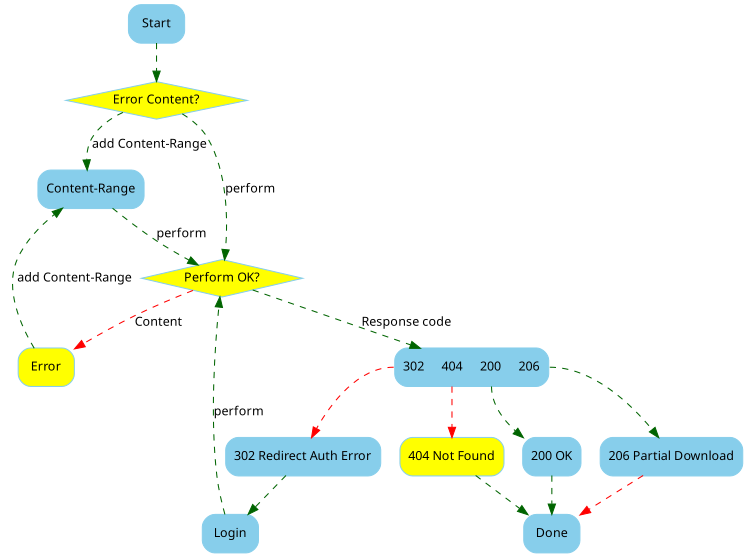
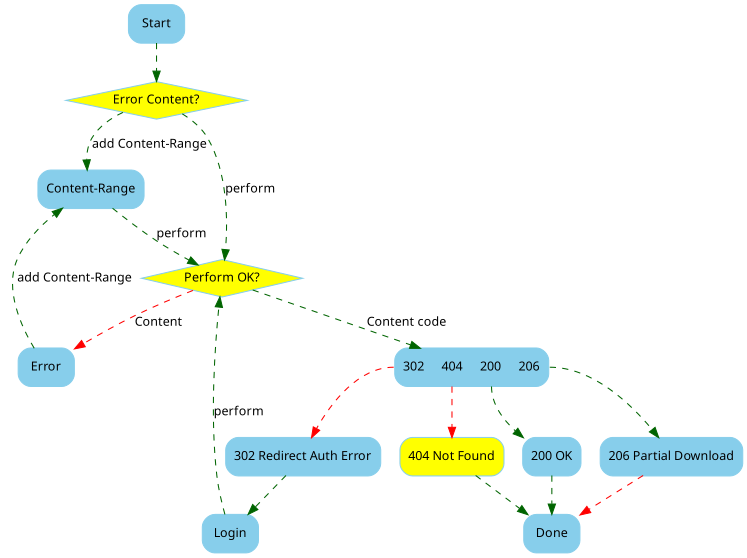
(407, 322) -> (407, 322)
(46, 367) -> (46, 367)
